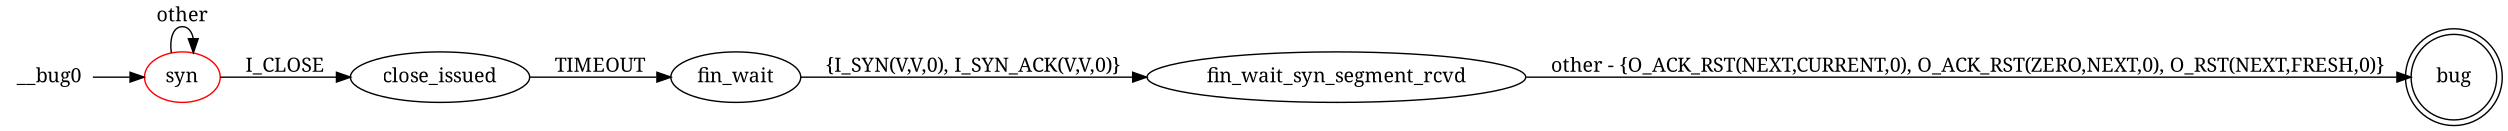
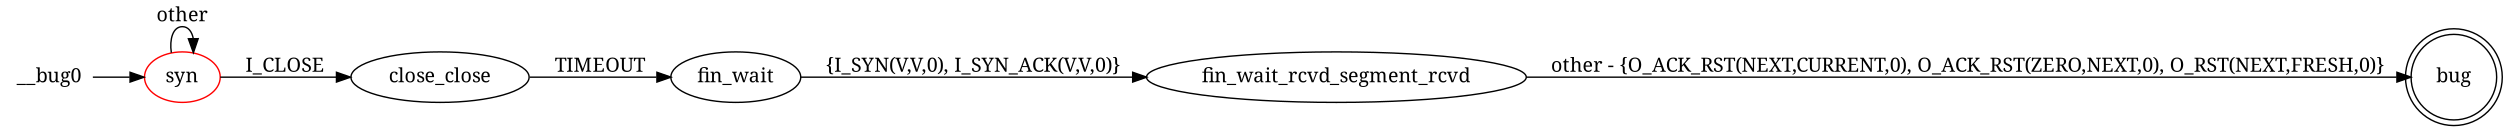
(440, 77) -> (440, 77)
(1336, 77) -> (1336, 77)
